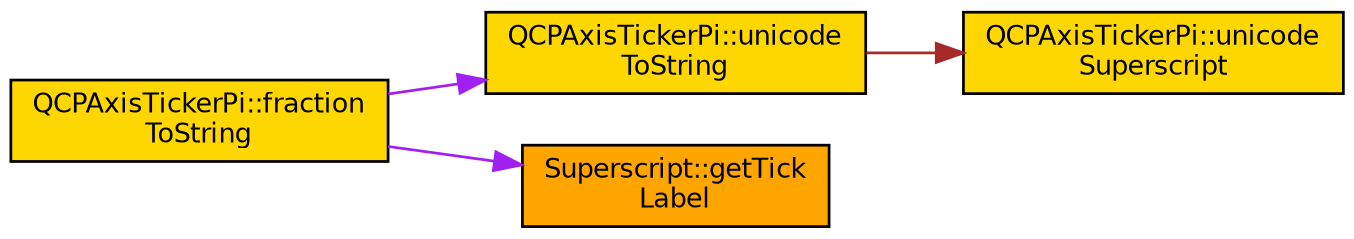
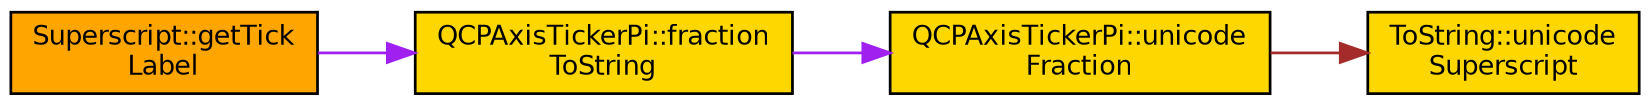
(676, 53) -> (1080, 53)
(1153, 53) -> (1503, 53)
(441, 154) -> (353, 53)
